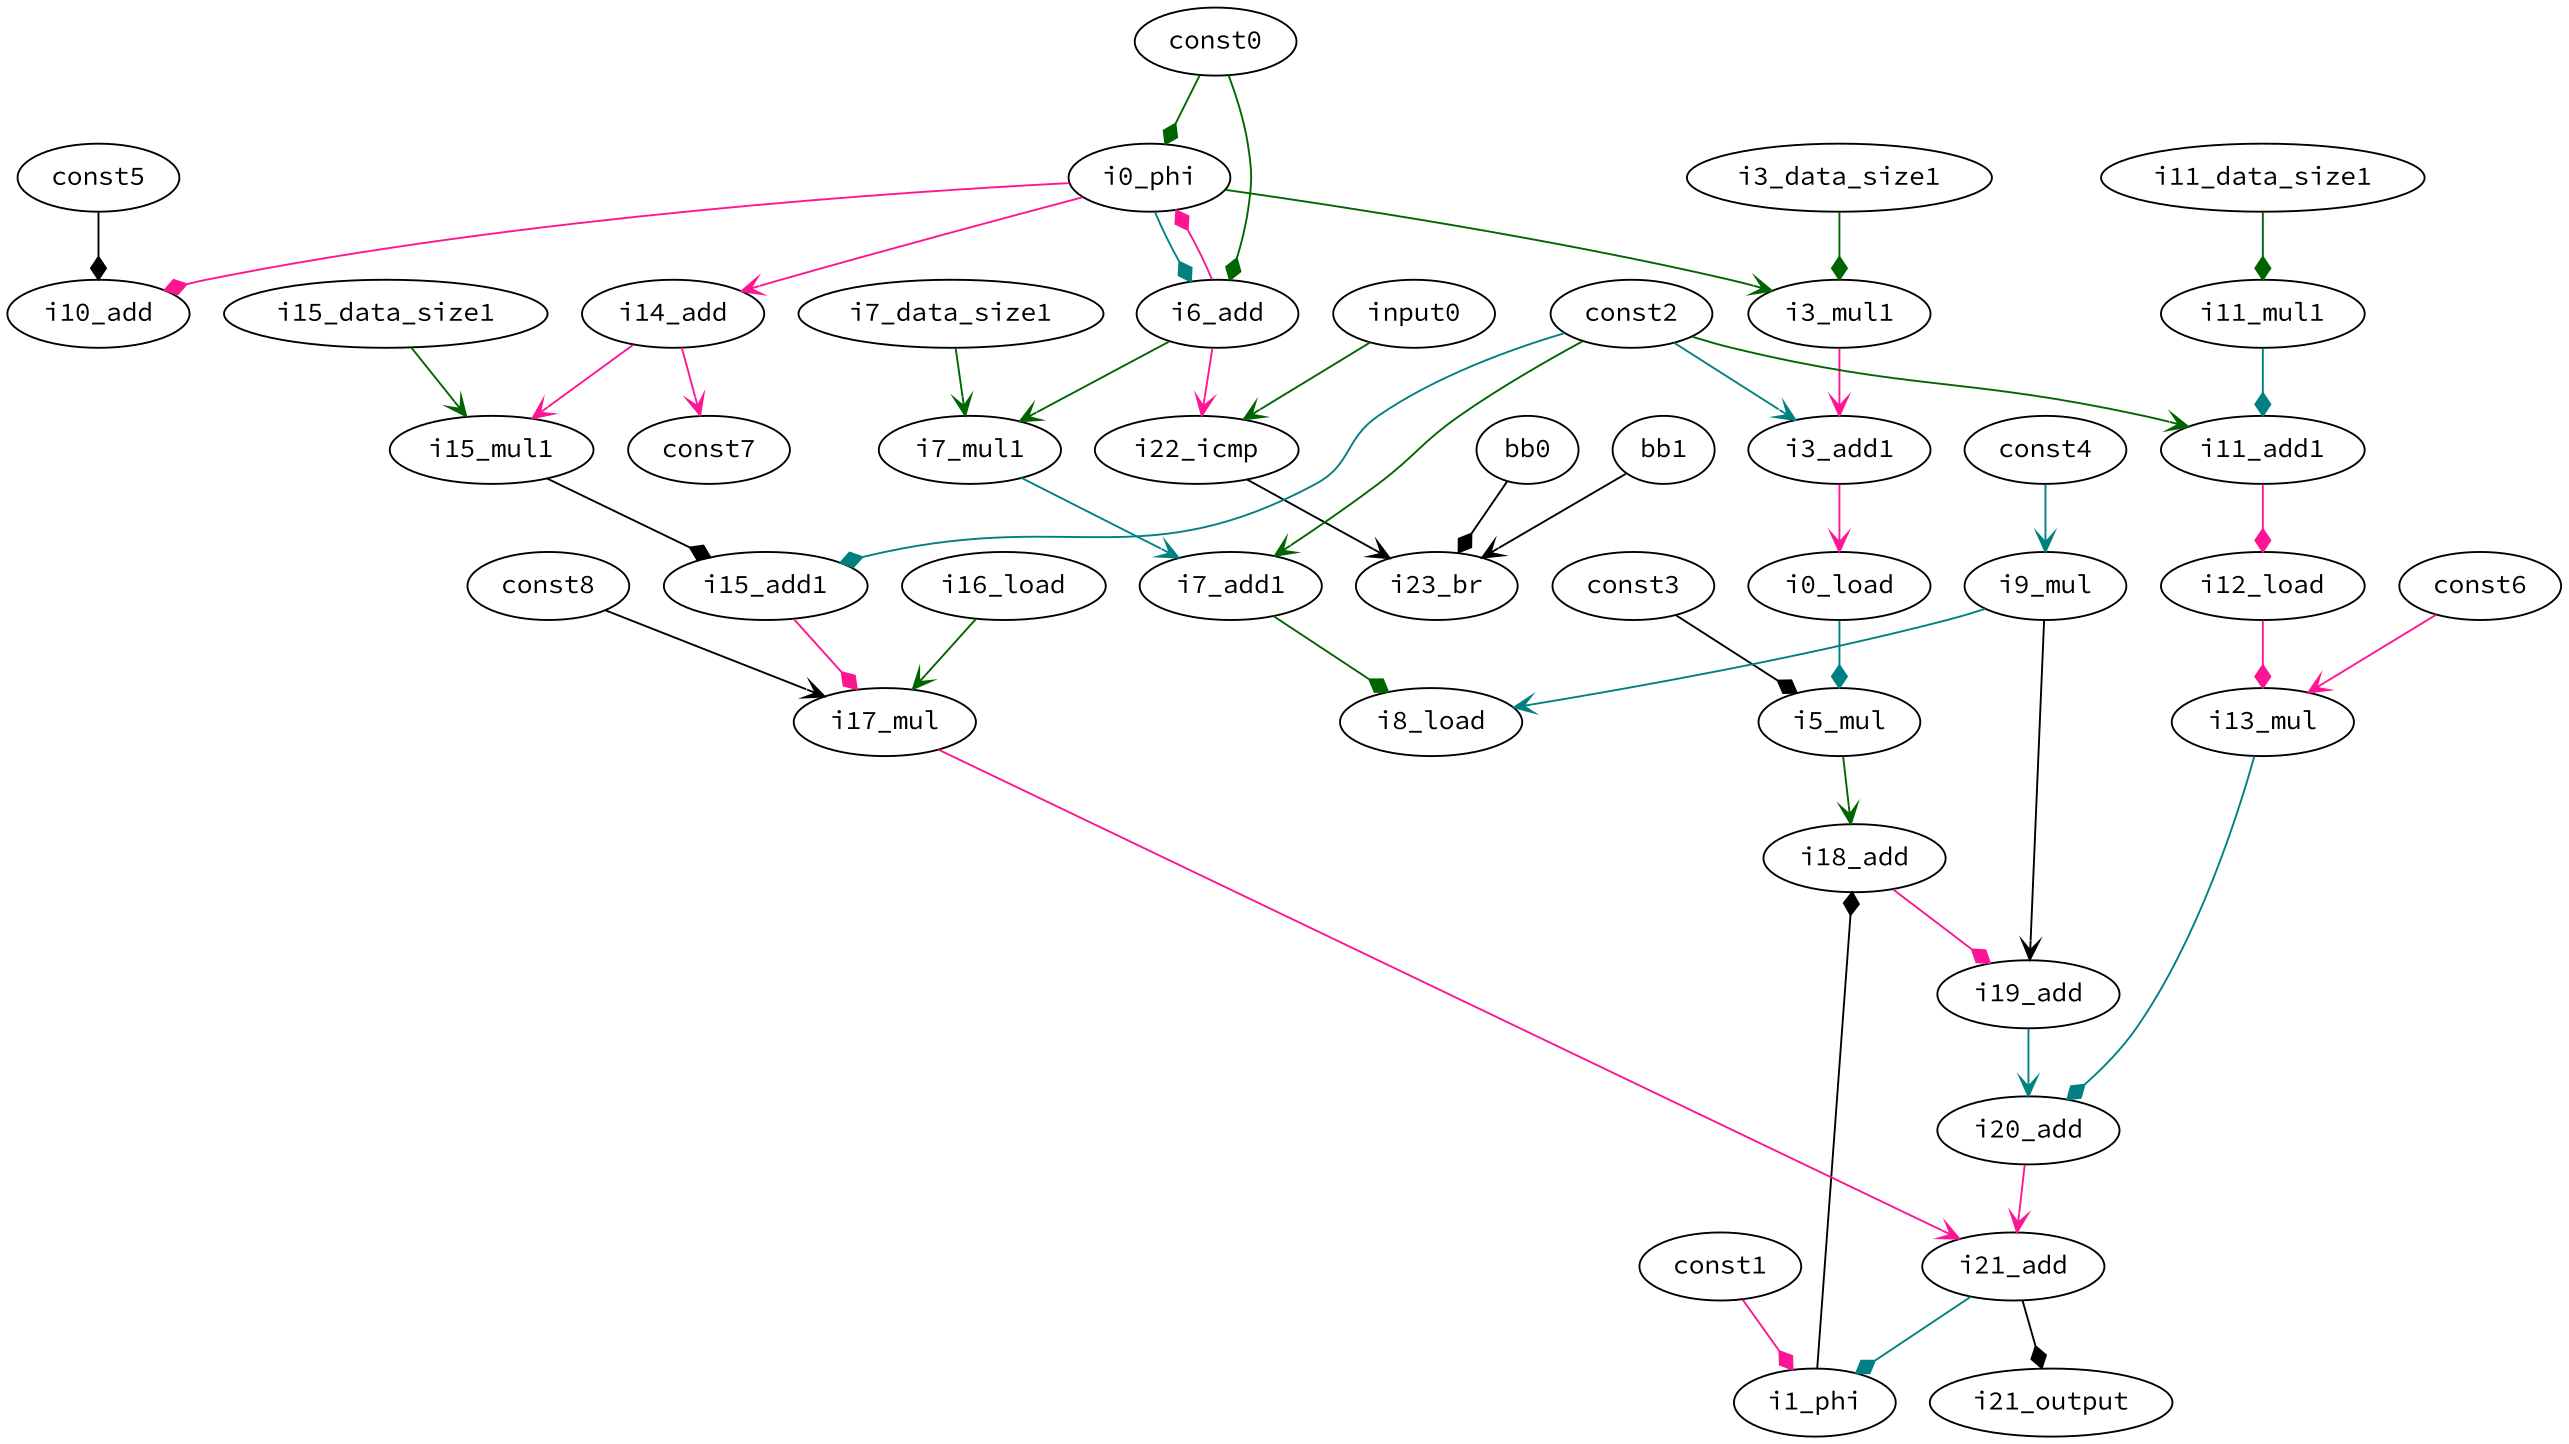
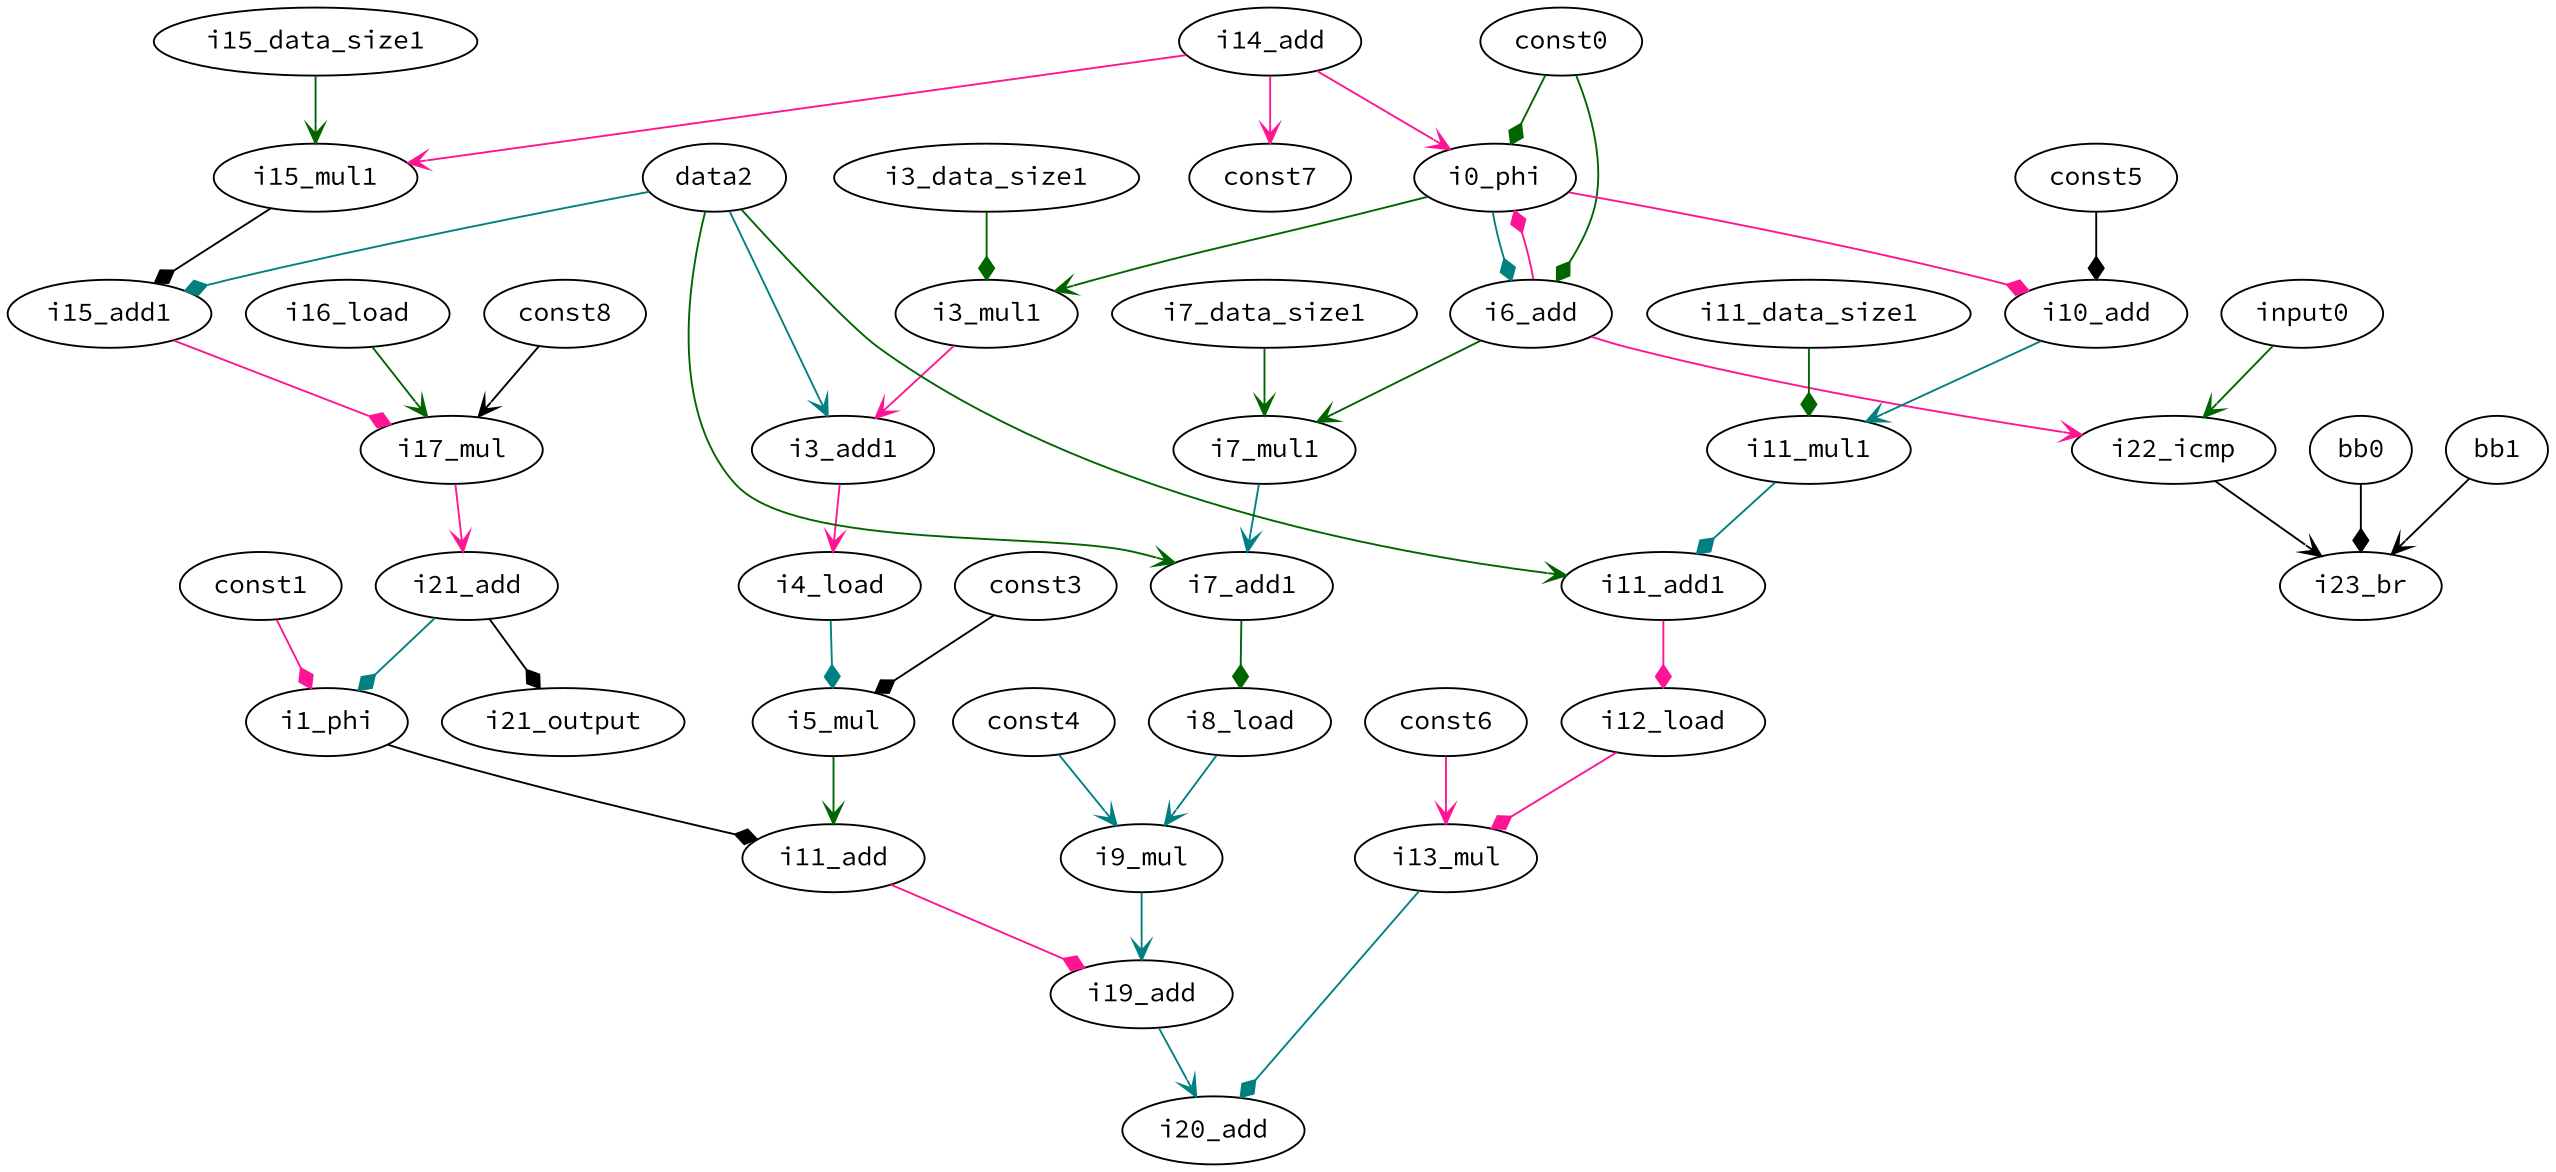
(921, 241) -> (1375, 105)
(1631, 314) -> (714, 178)
none -> (1962, 377)
(1839, 586) -> (830, 586)
(1772, 660) -> (1197, 782)
(2037, 780) -> (1142, 917)
(1855, 858) -> (834, 858)
(2022, 1189) -> none
